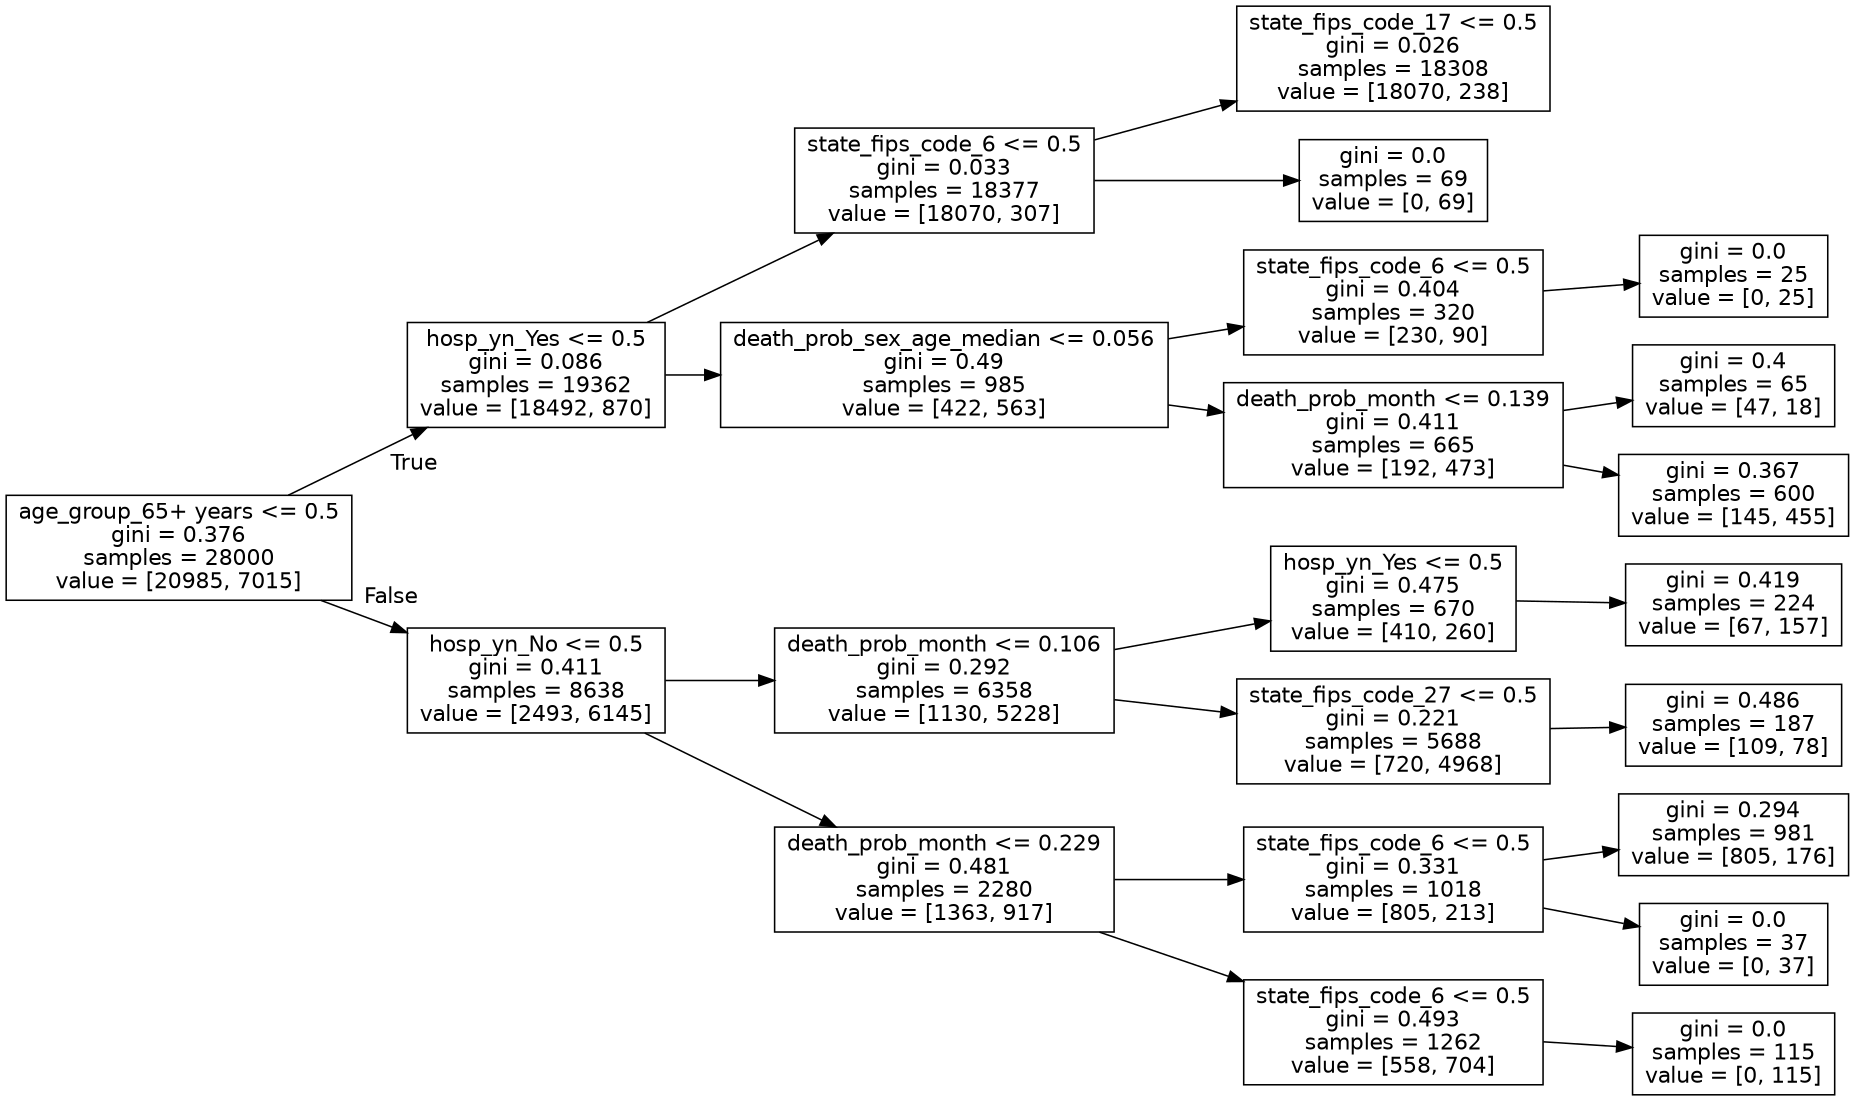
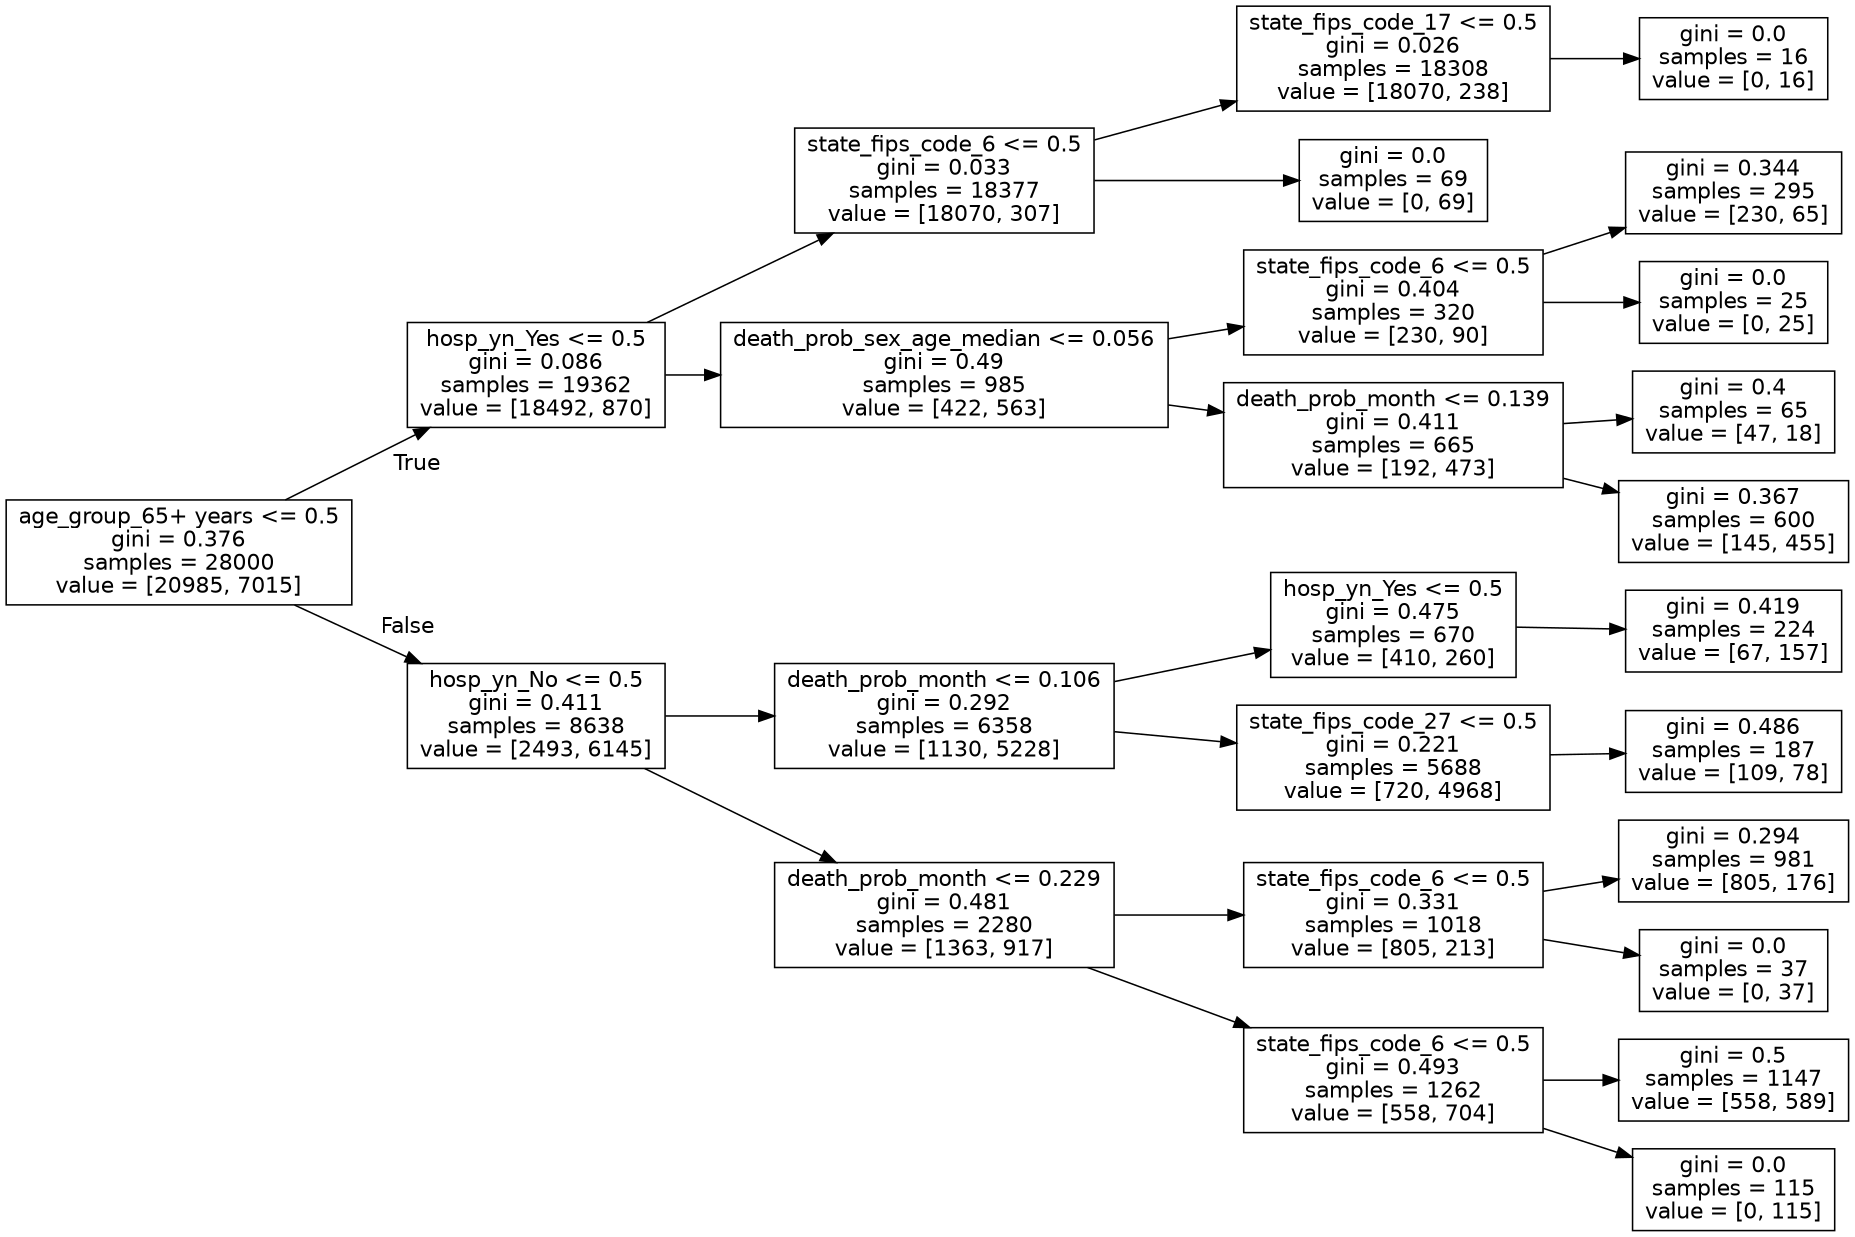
none -> (1734, 59)
none -> (1734, 193)
none -> (1734, 1080)
